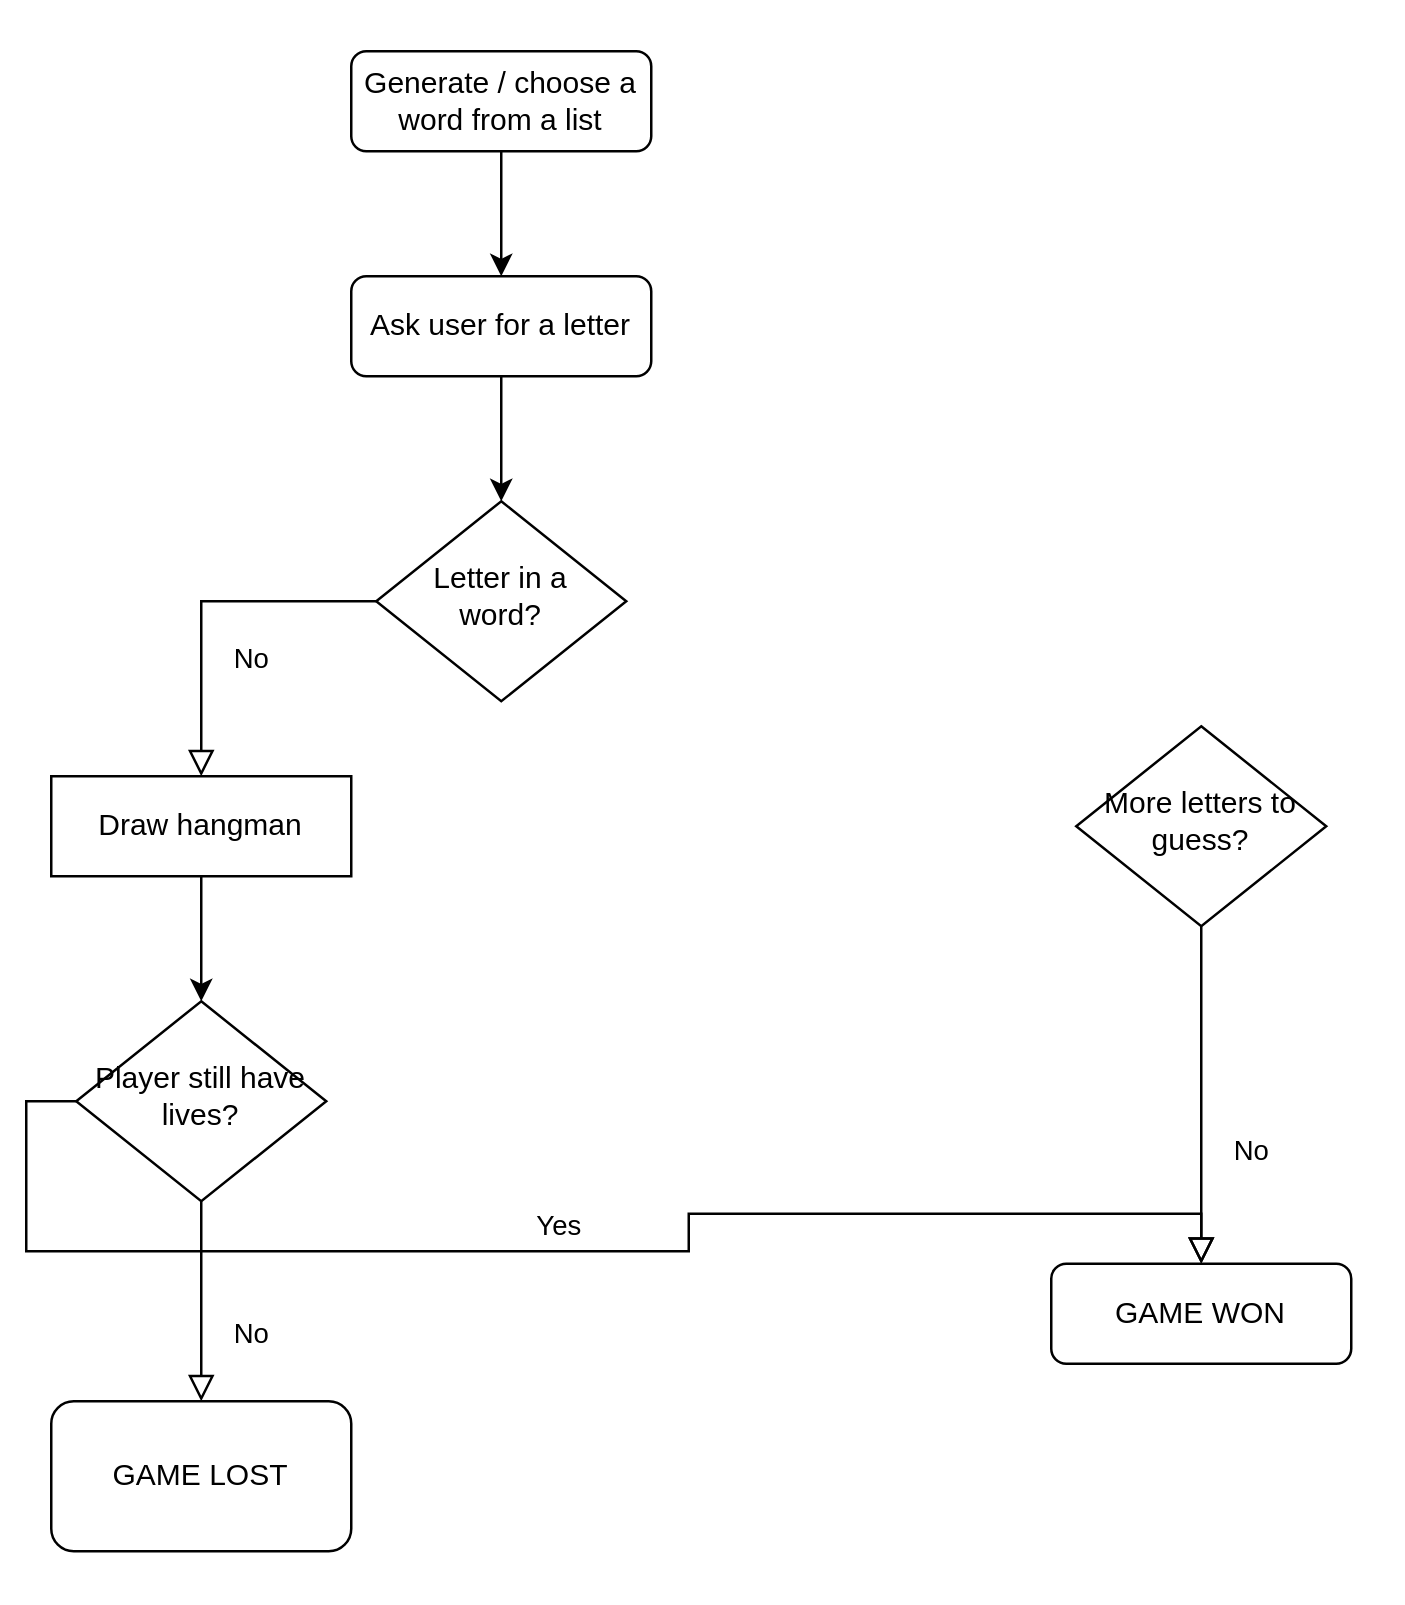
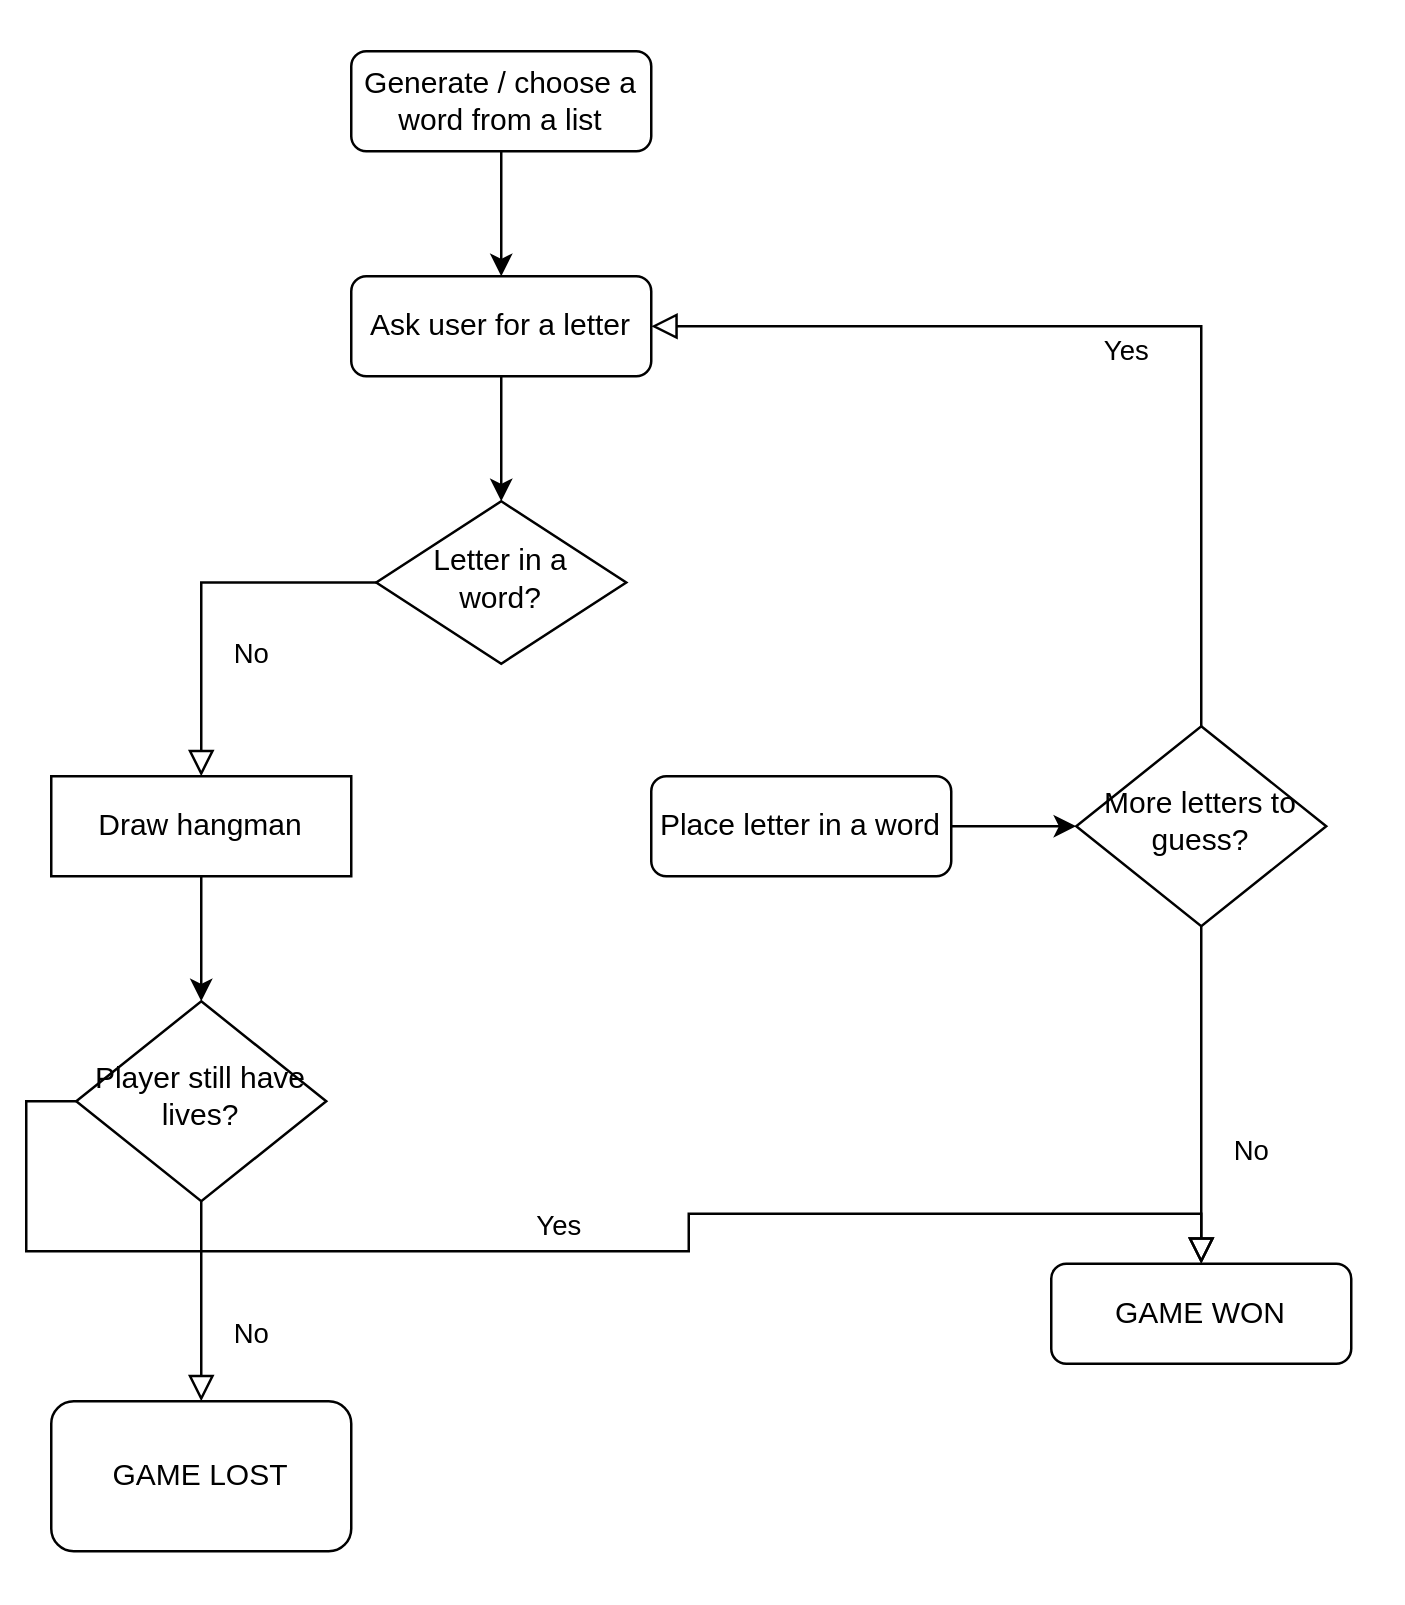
none -> (1139, 326)
(501, 601) -> (501, 583)
none -> (801, 826)
none -> (1005, 826)
